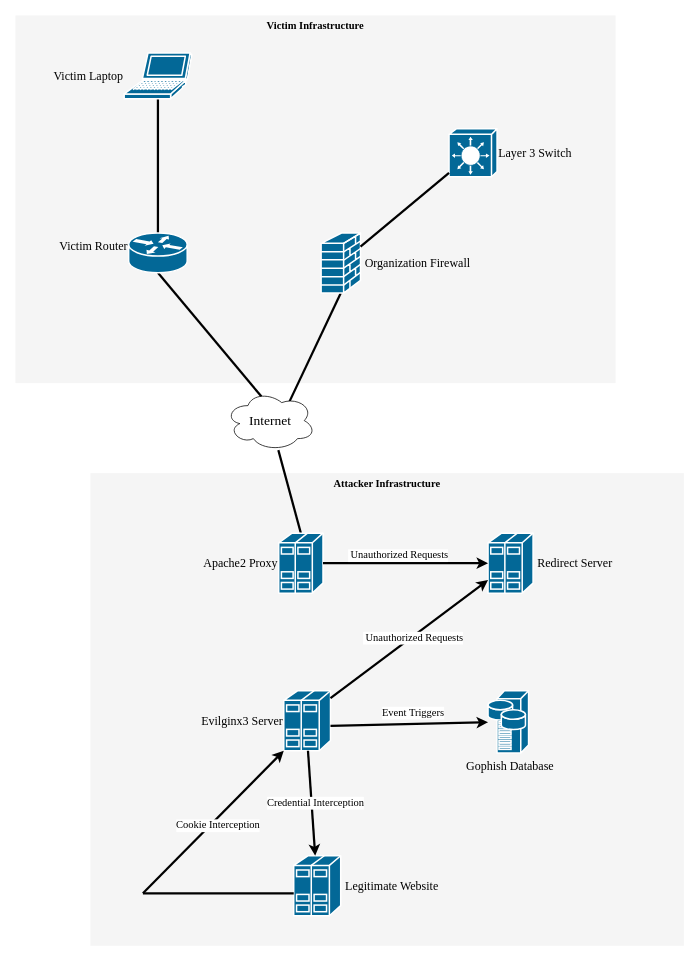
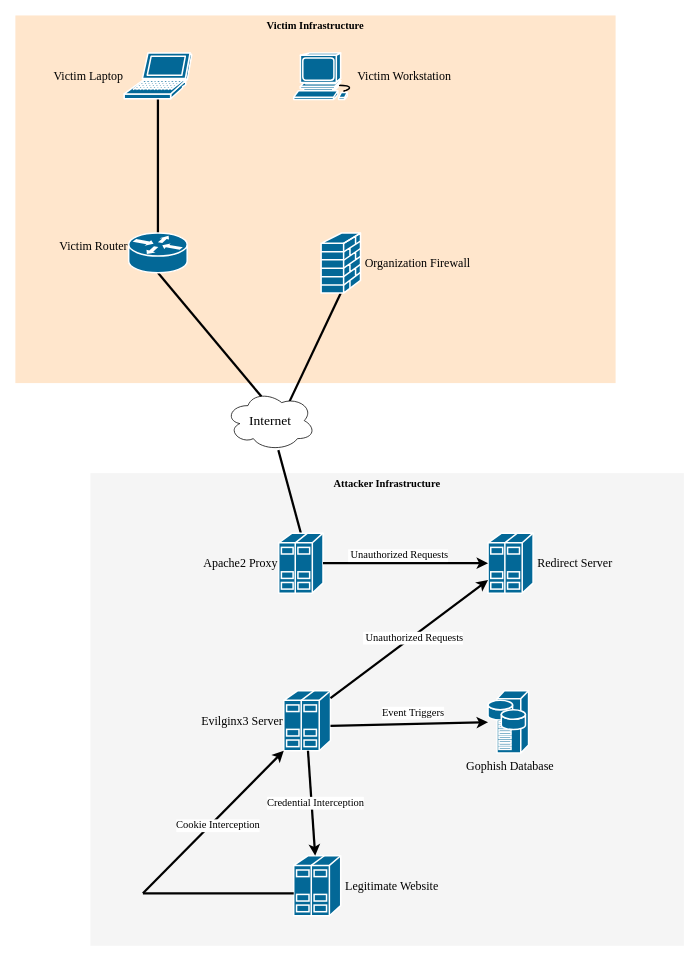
none -> (325, 76)
(473, 153) -> none
(315, 199) -> (315, 199)
(404, 210) -> none
